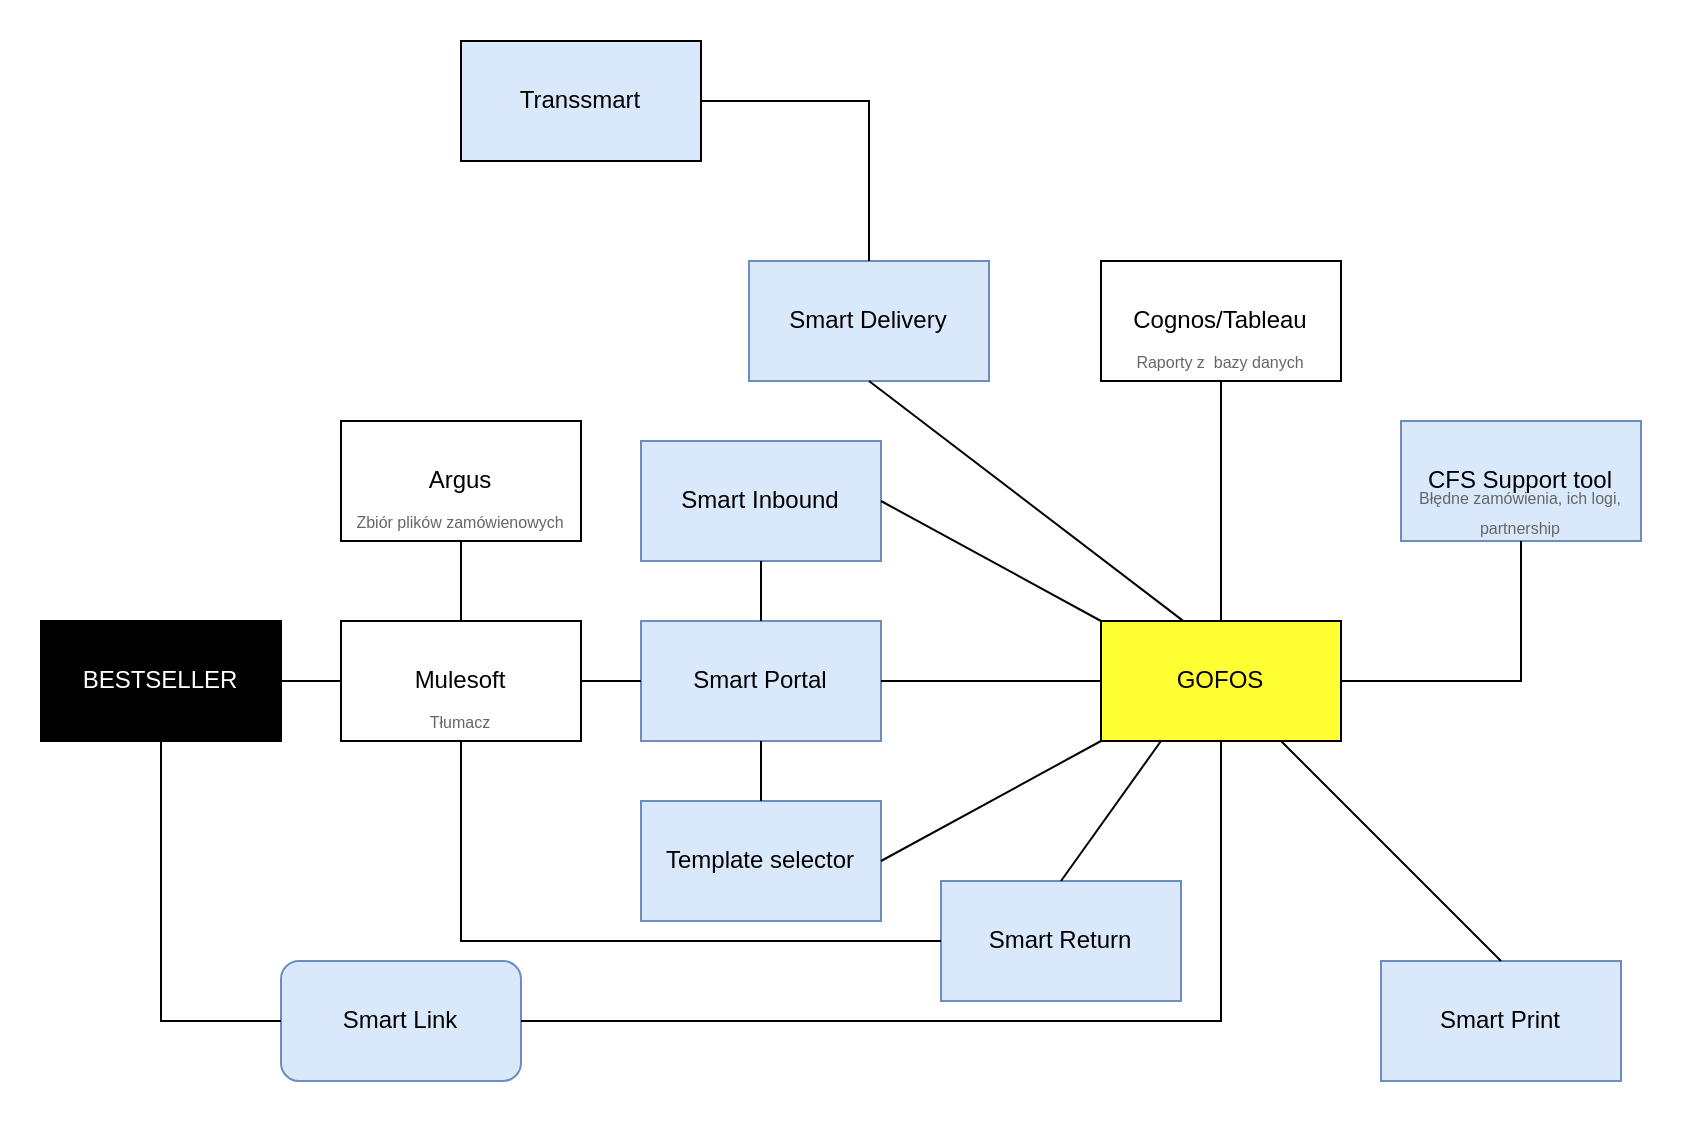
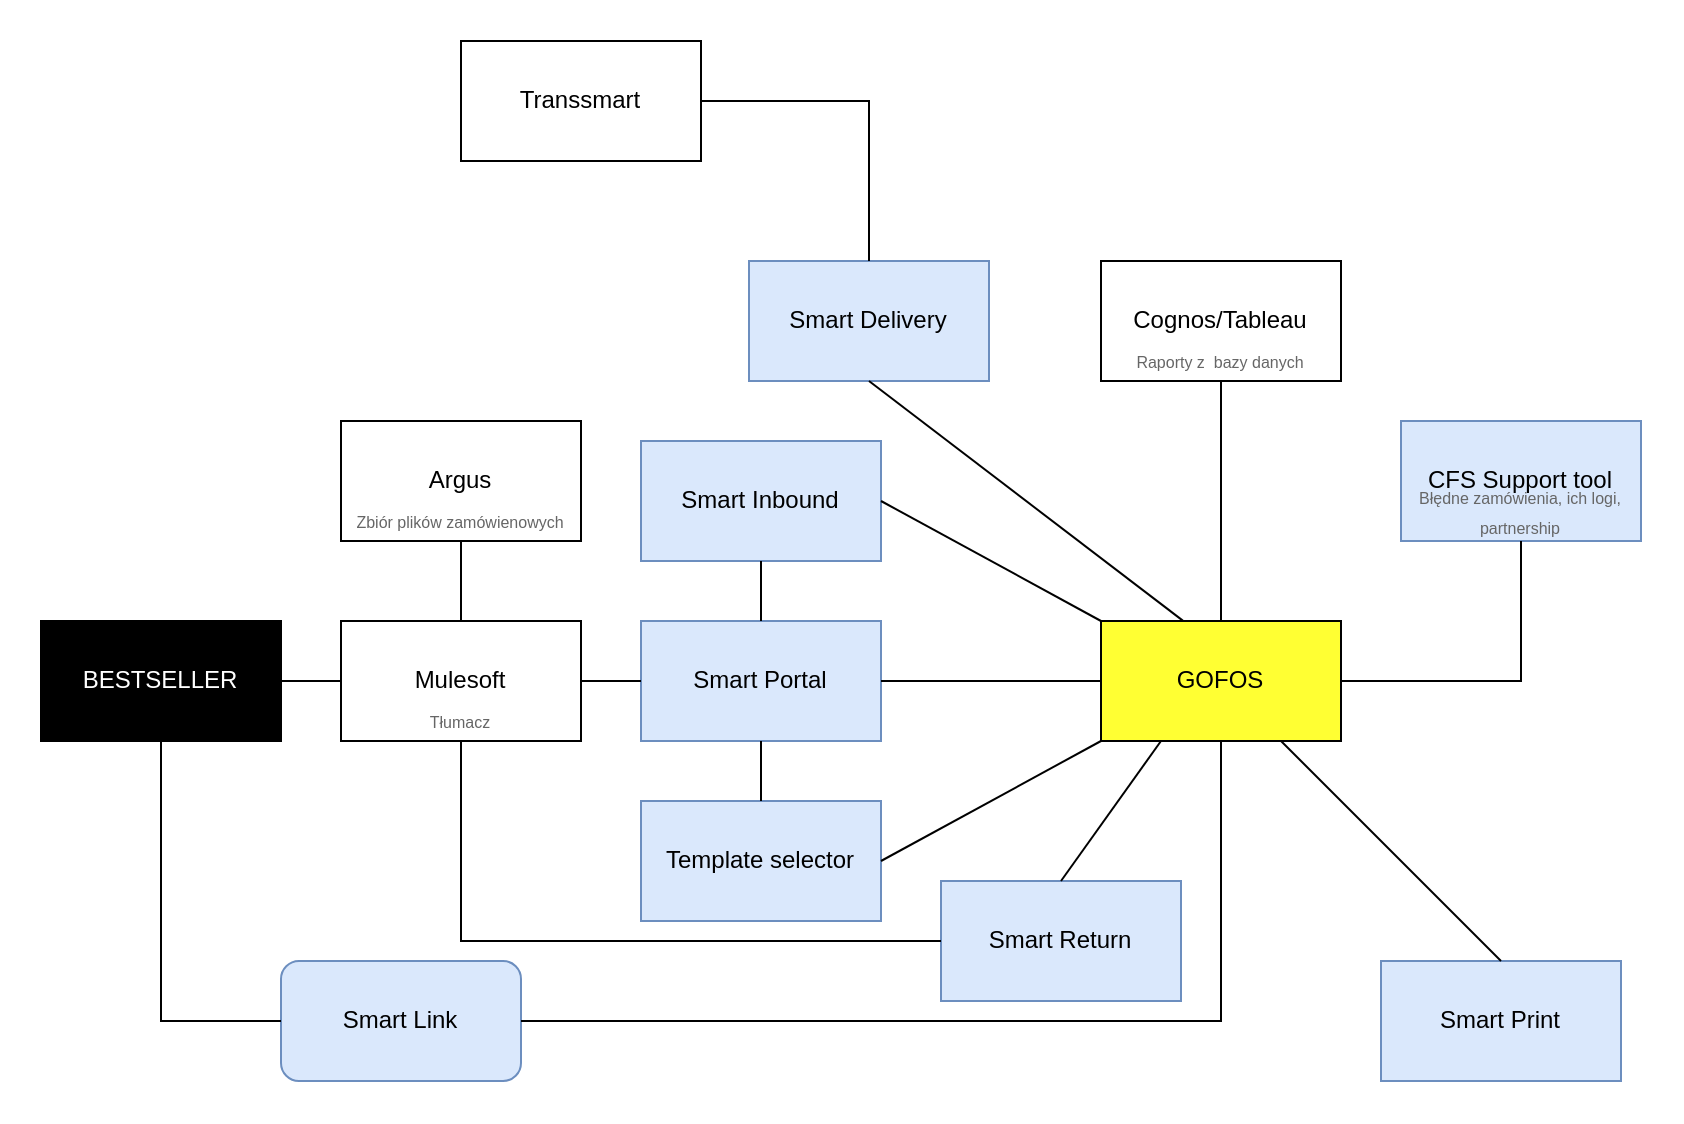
(581, 101) -> (581, 101)
